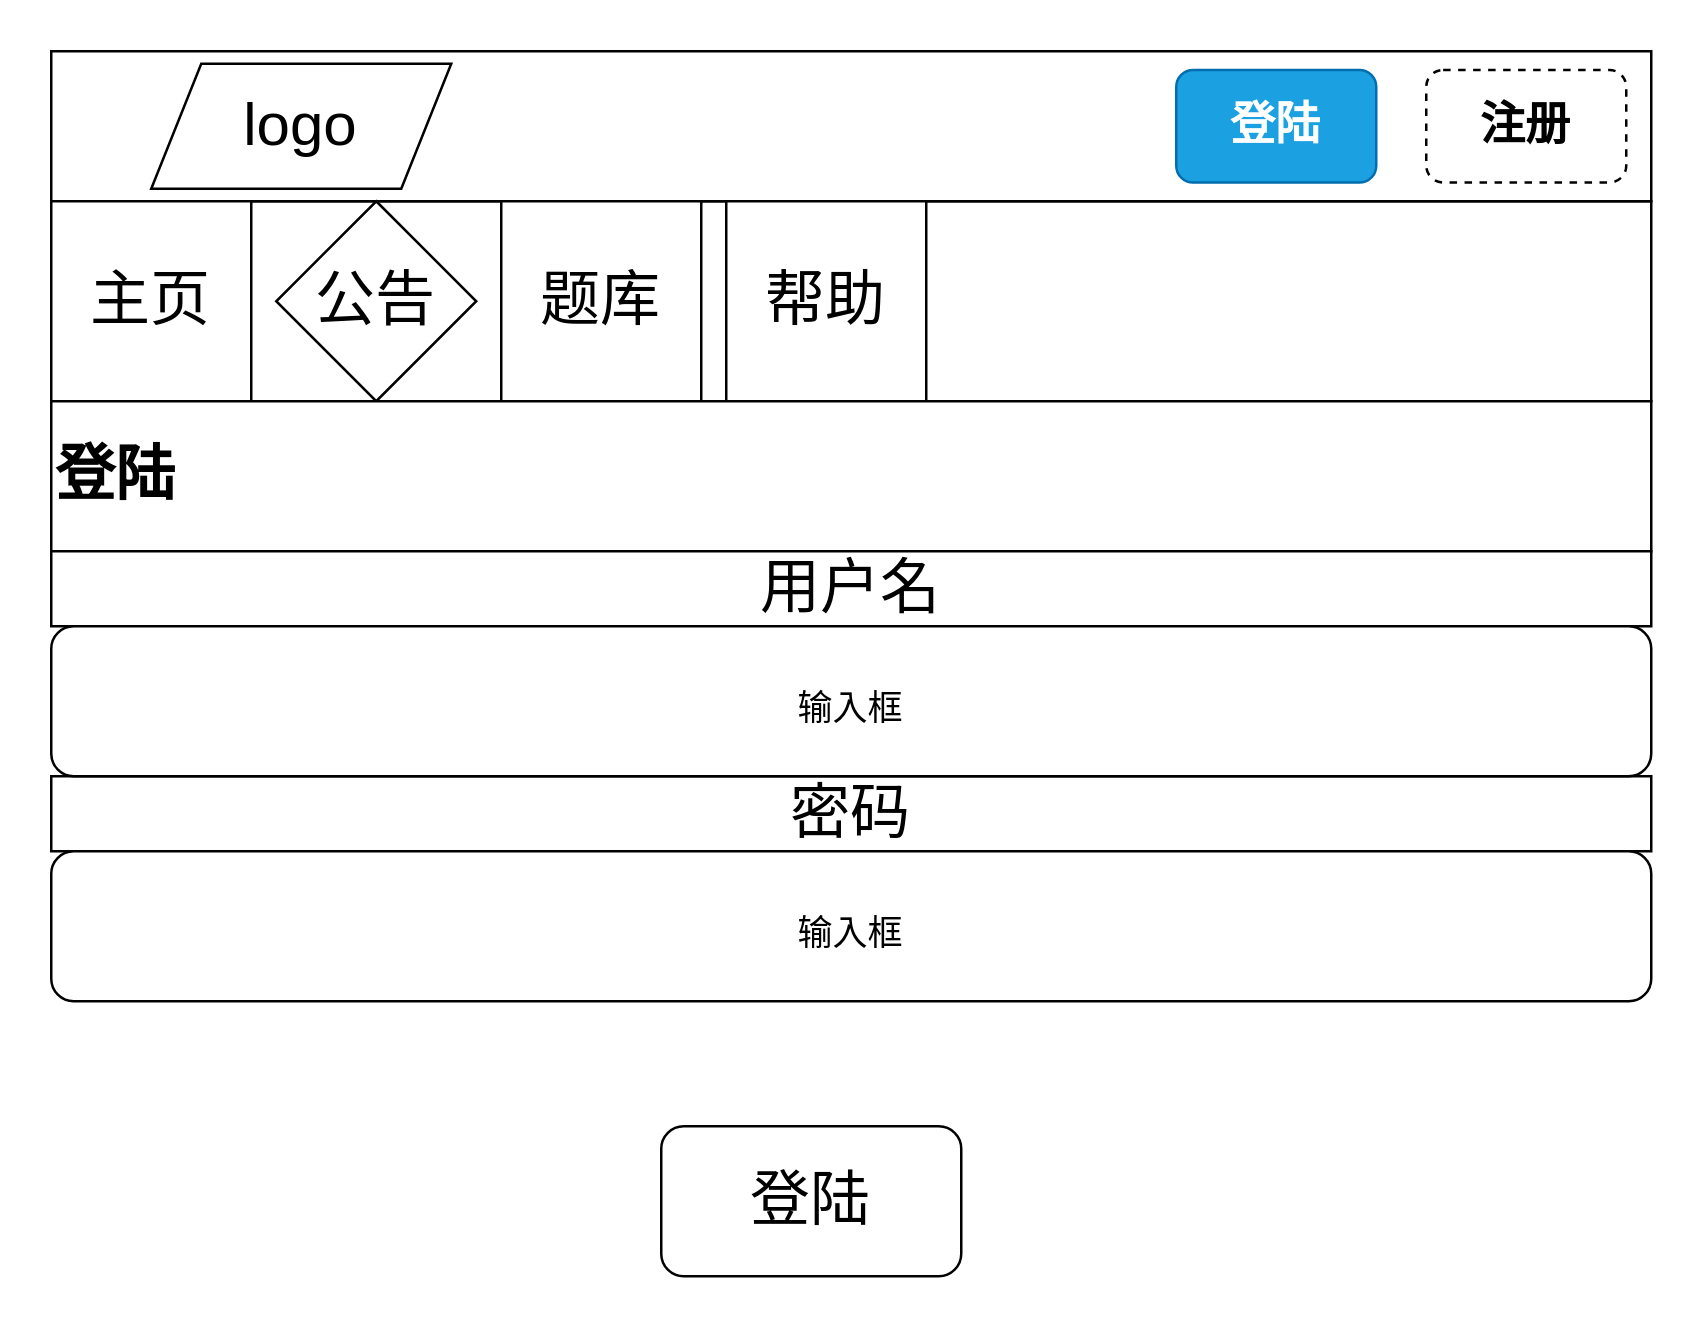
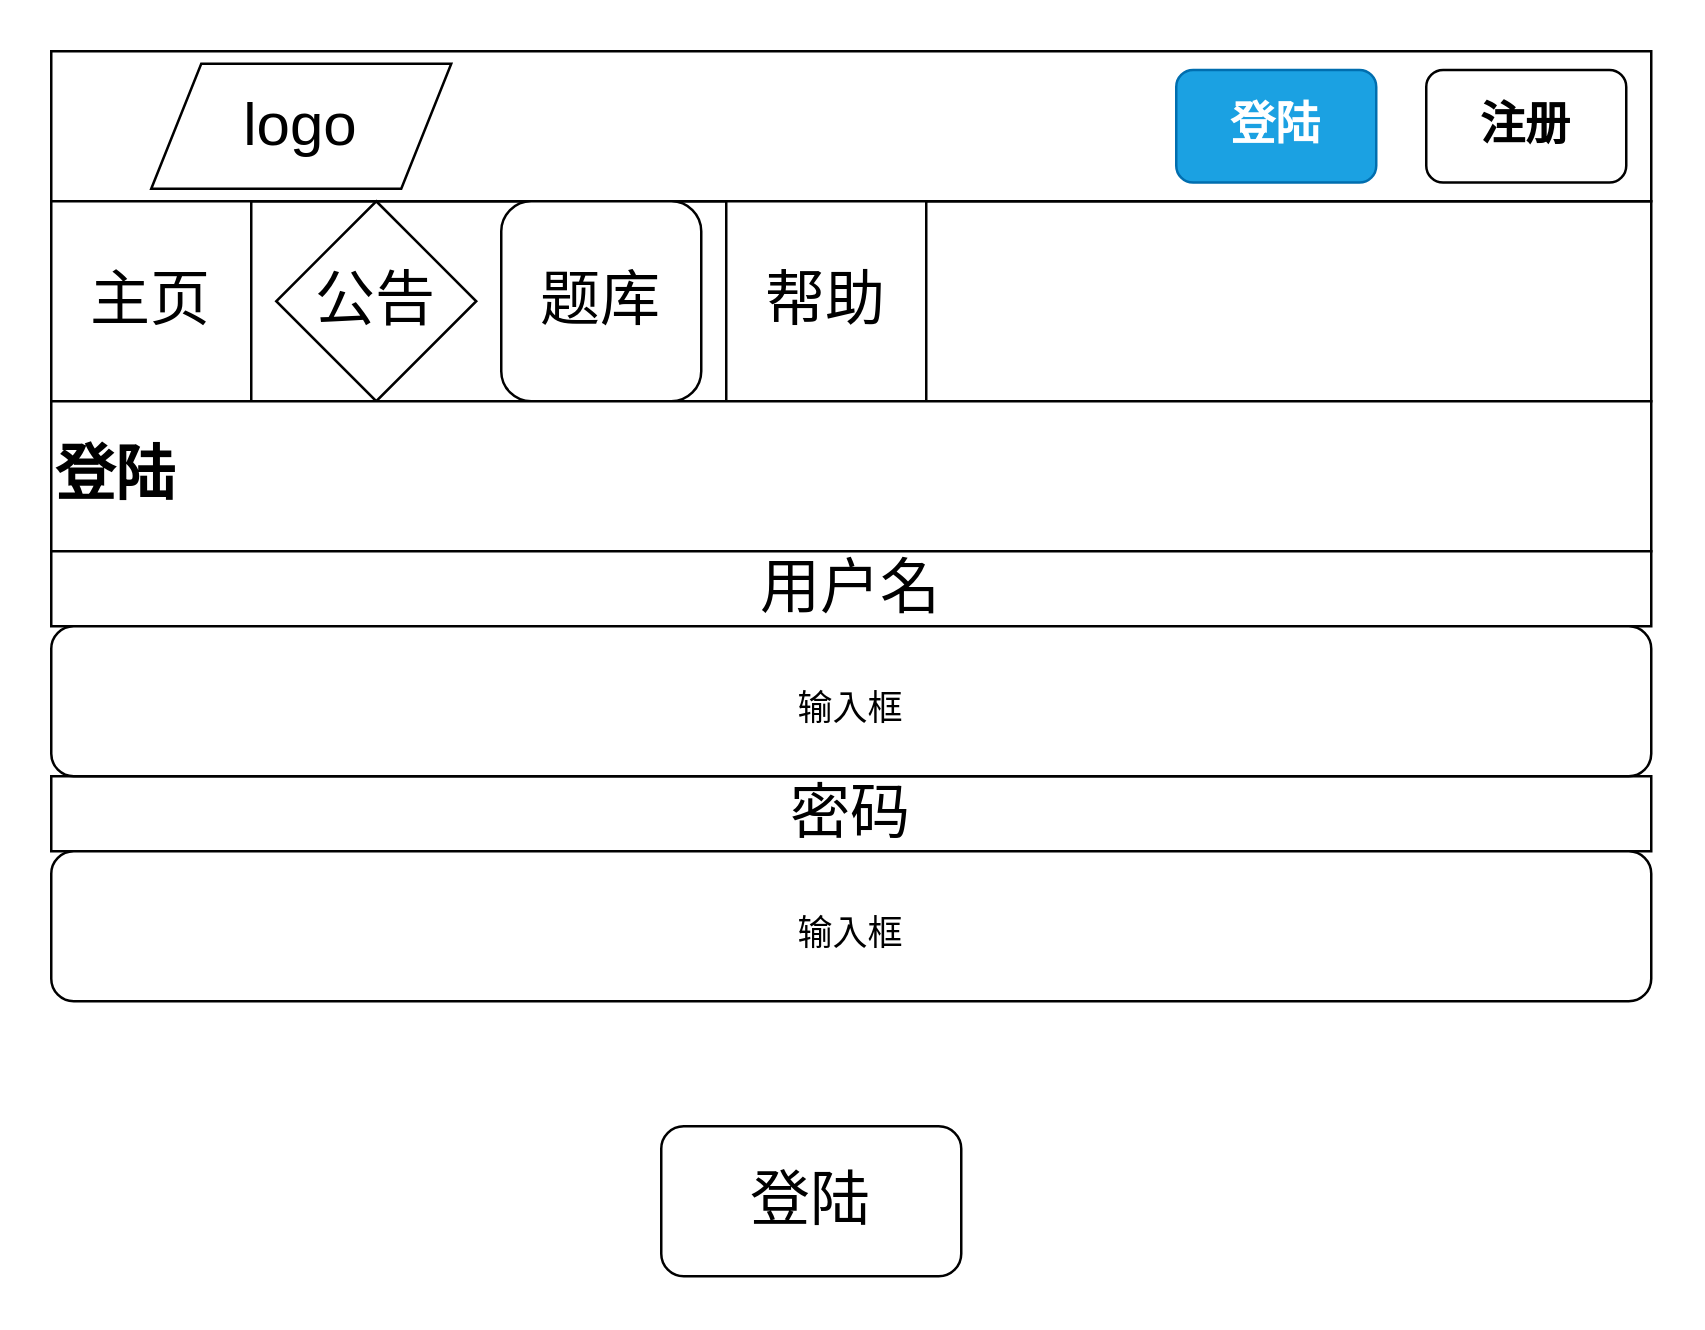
(1526, 126) -> (1526, 126)
(601, 301) -> (601, 301)
